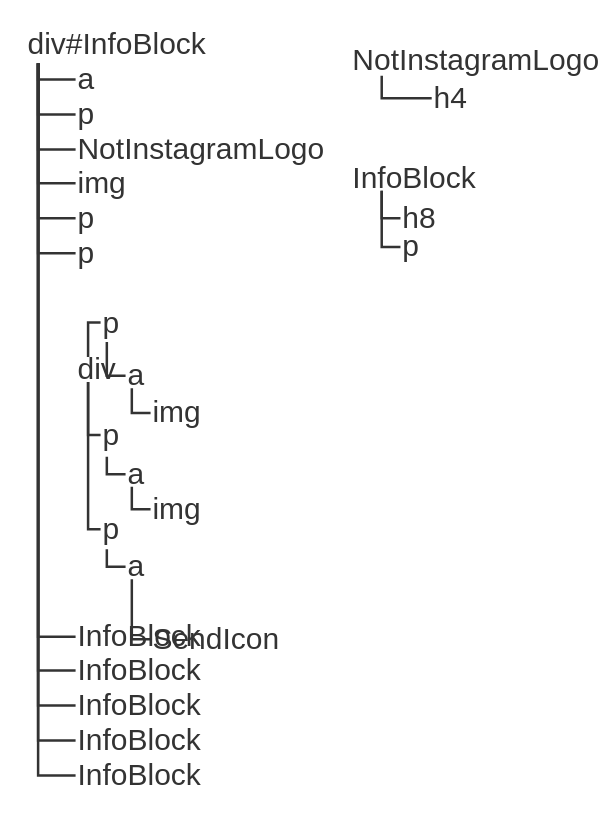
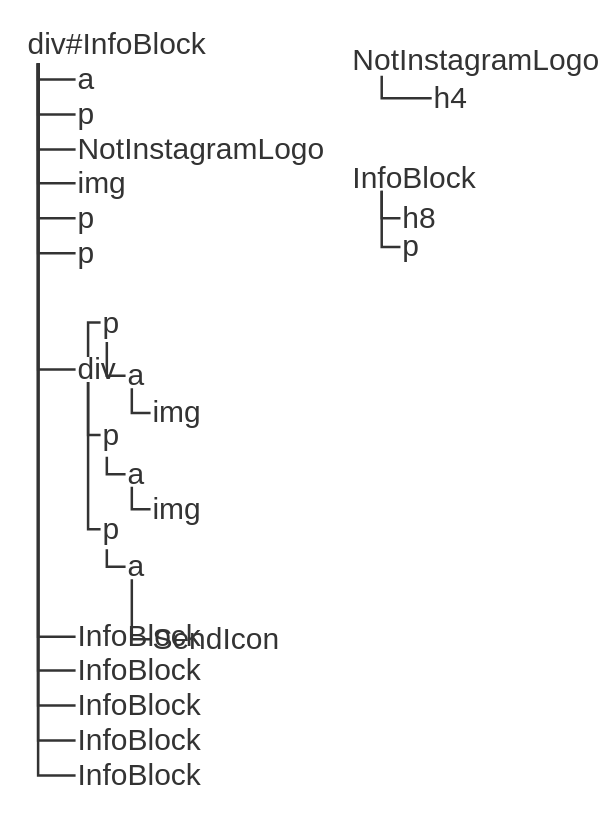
none -> (58, 369)
